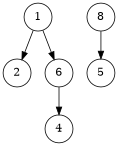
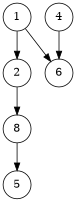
none -> (17, 97)
(59, 97) -> (59, 41)
